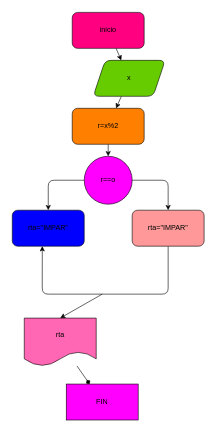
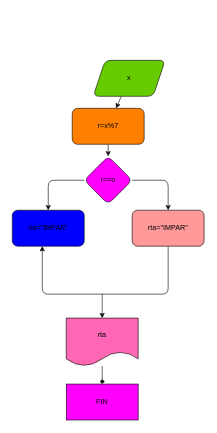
(108, 30) -> none
(118, 52) -> none
(108, 126) -> (108, 126)
(108, 180) -> (108, 180)
(60, 342) -> (102, 342)
